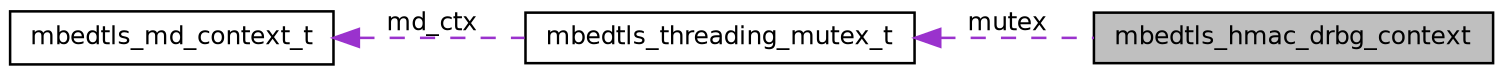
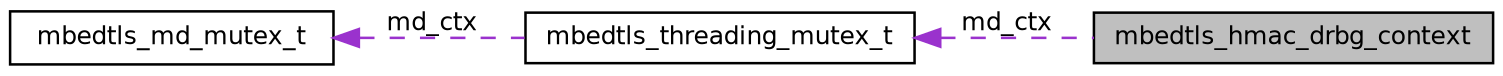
(1004, 24) -> (1004, 24)
(172, 38) -> (172, 38)
